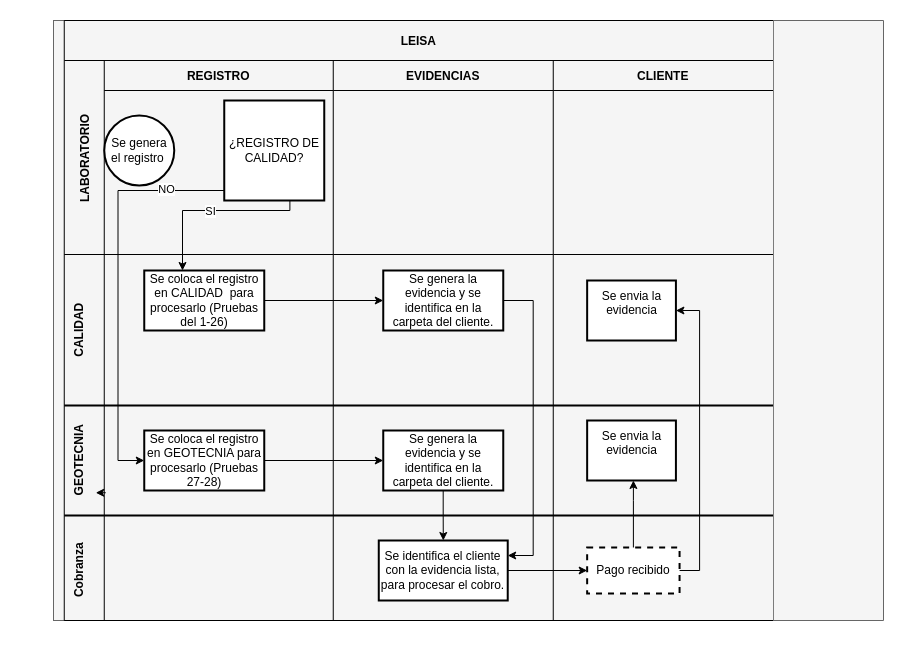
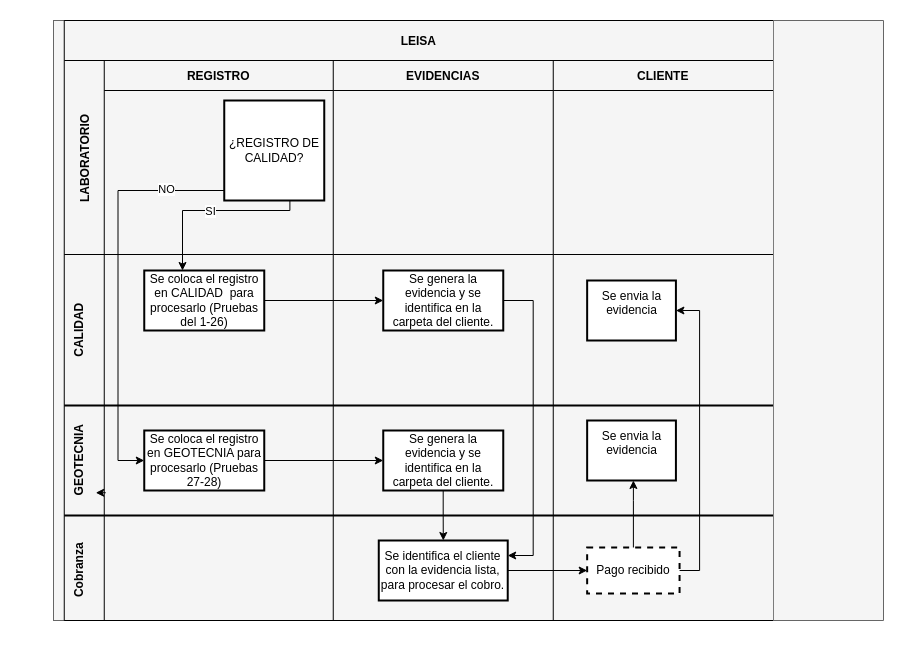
(139, 151) -> none
